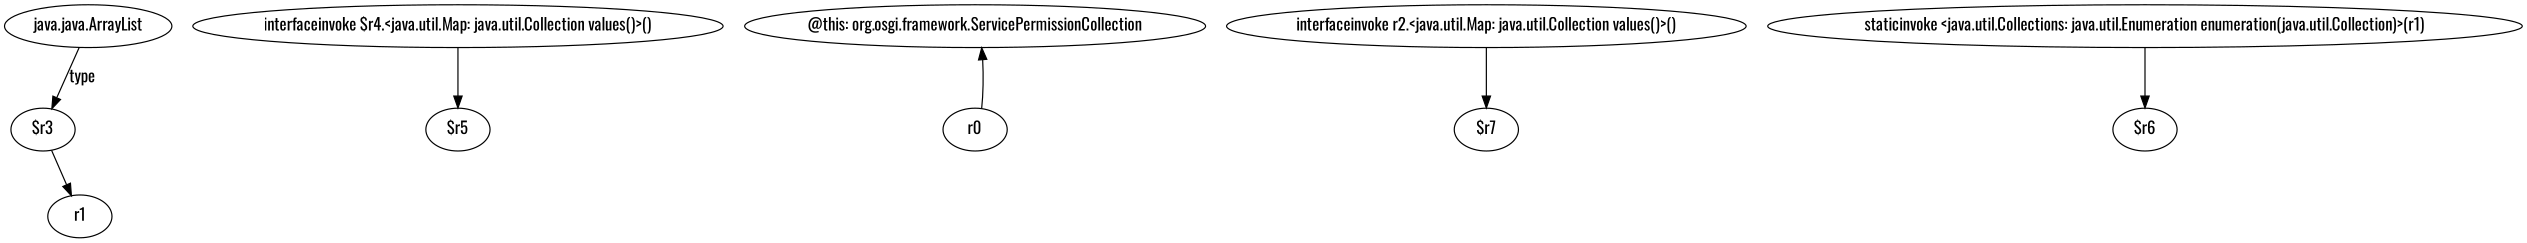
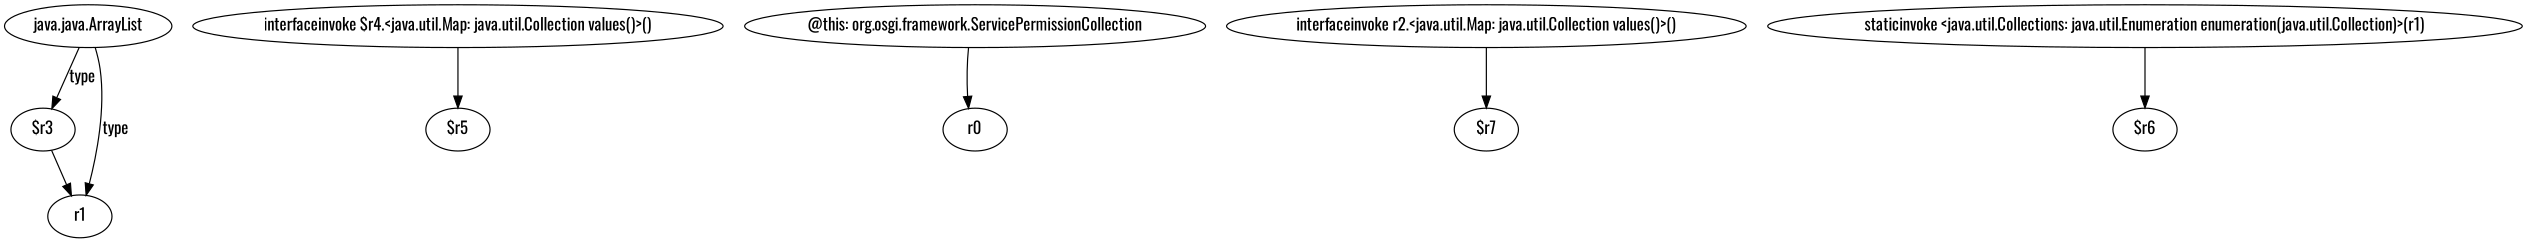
(983, 84) -> (967, 72)
none -> (101, 116)
